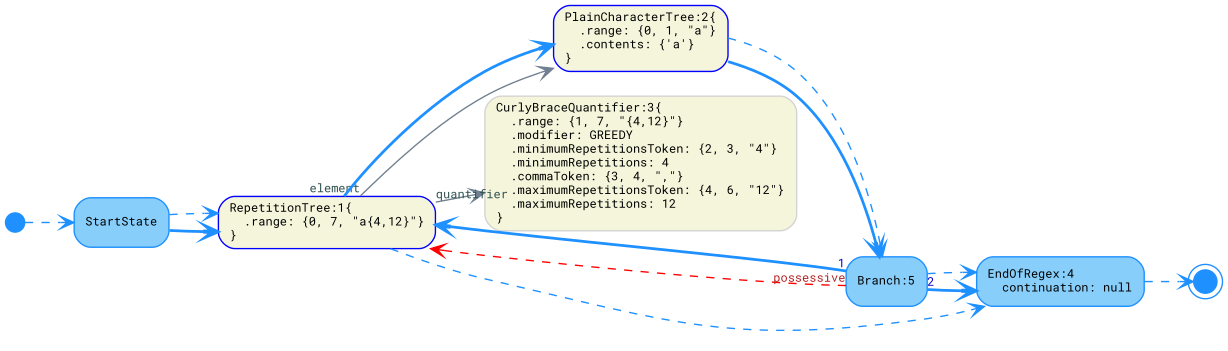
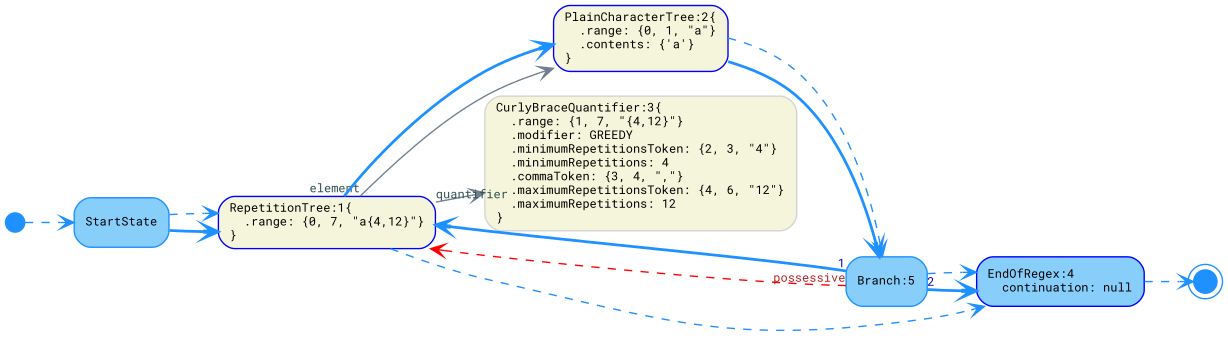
(1060, 282) -> (1060, 282)
